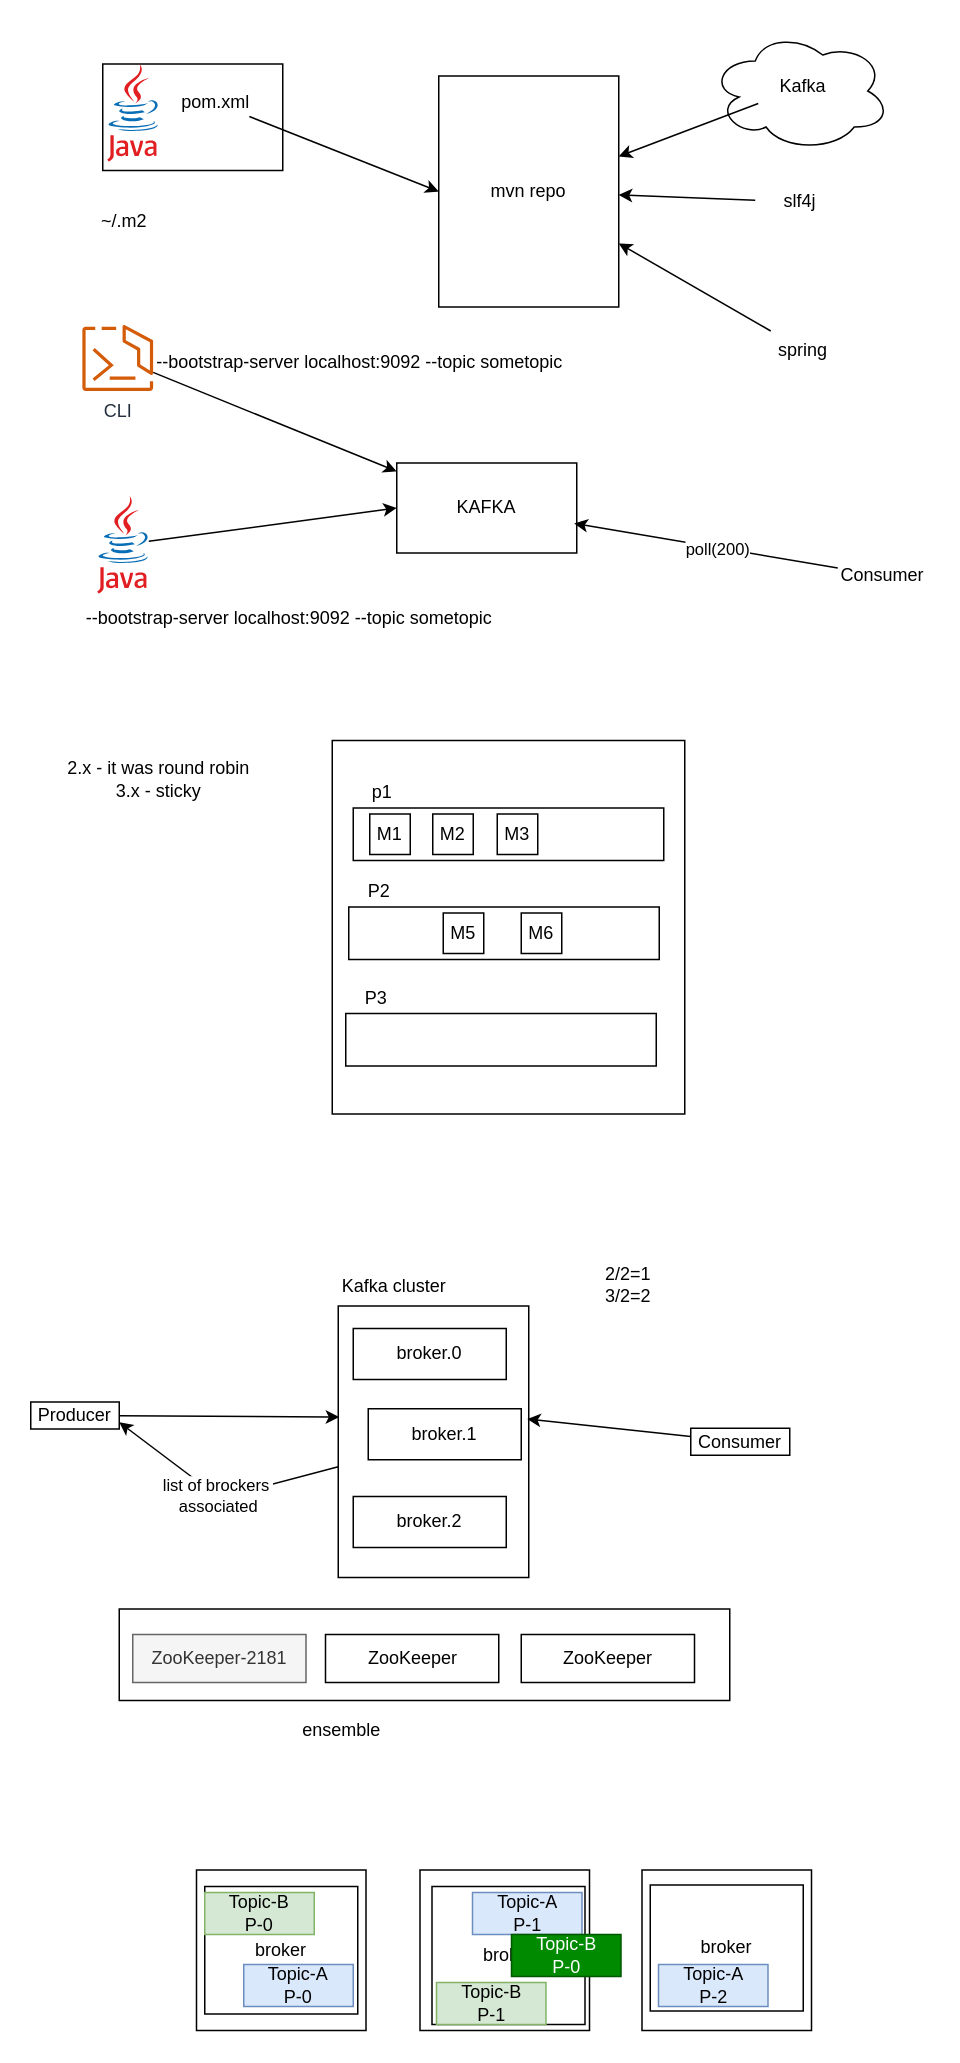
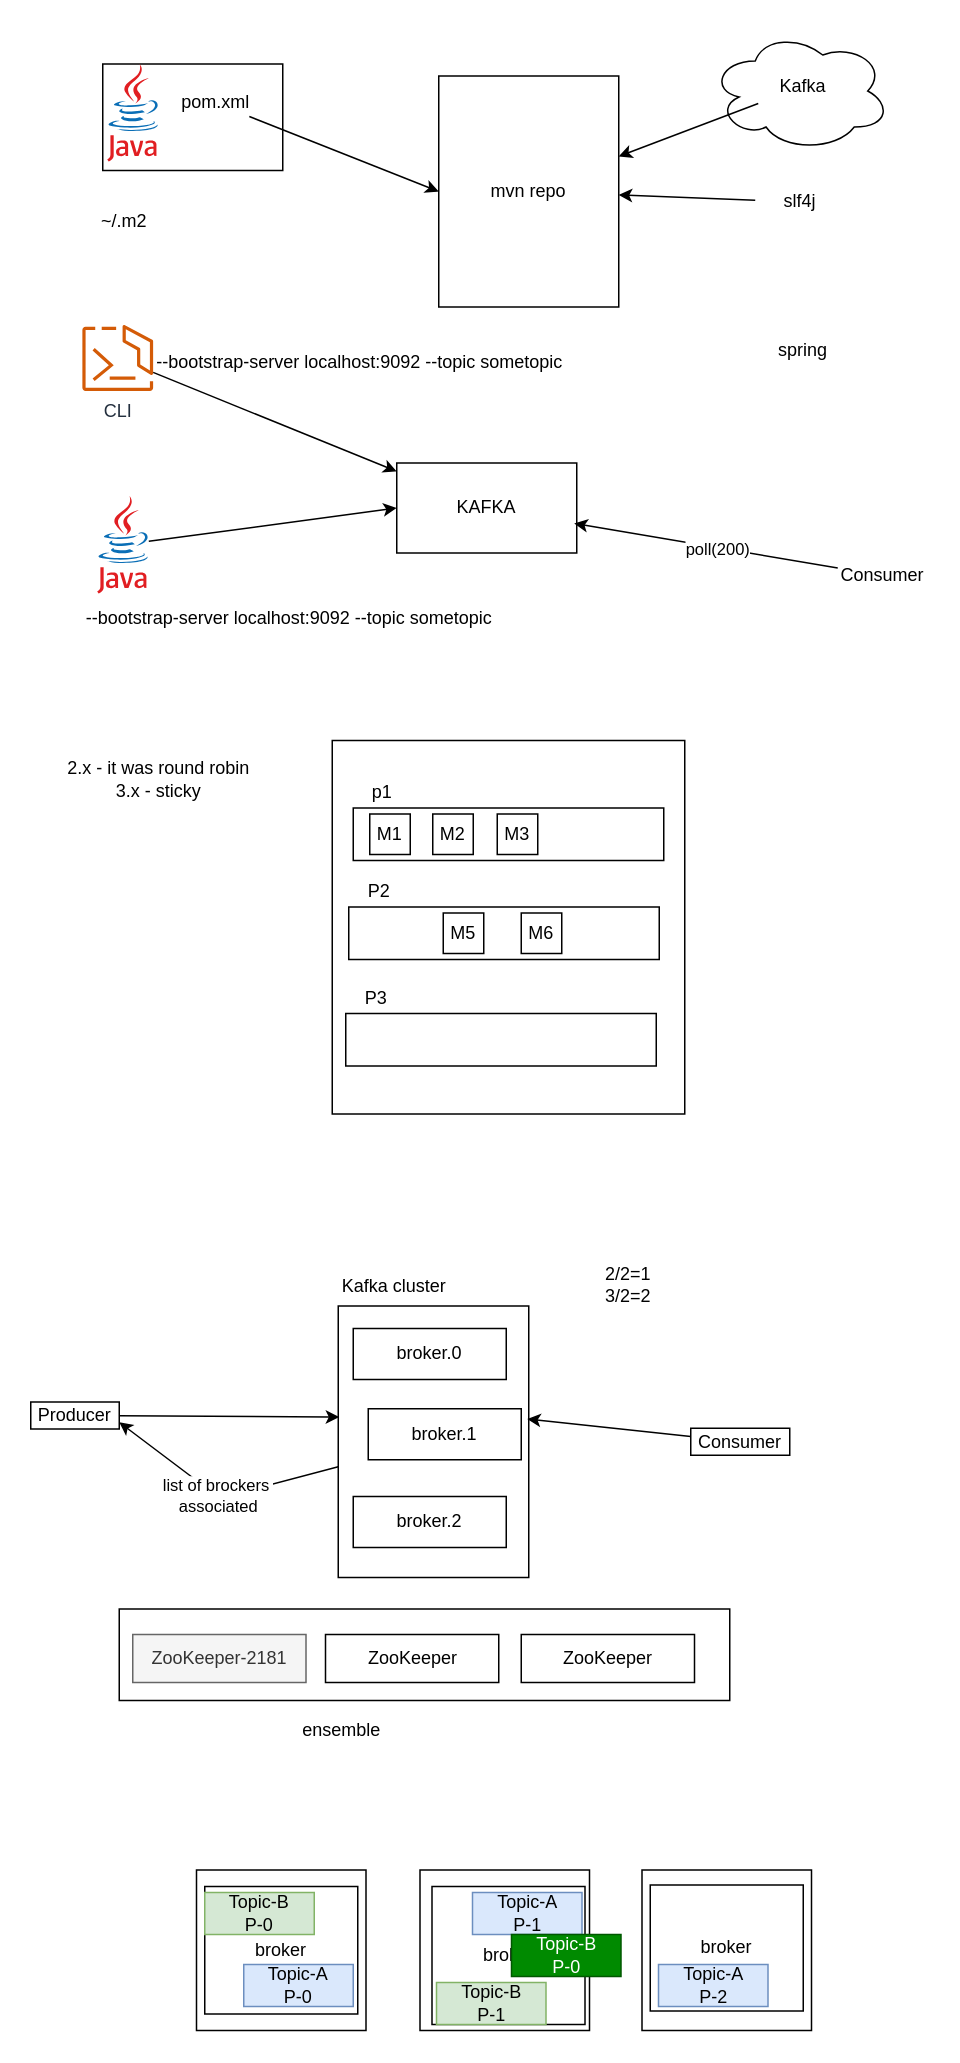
(699, 290) -> none
